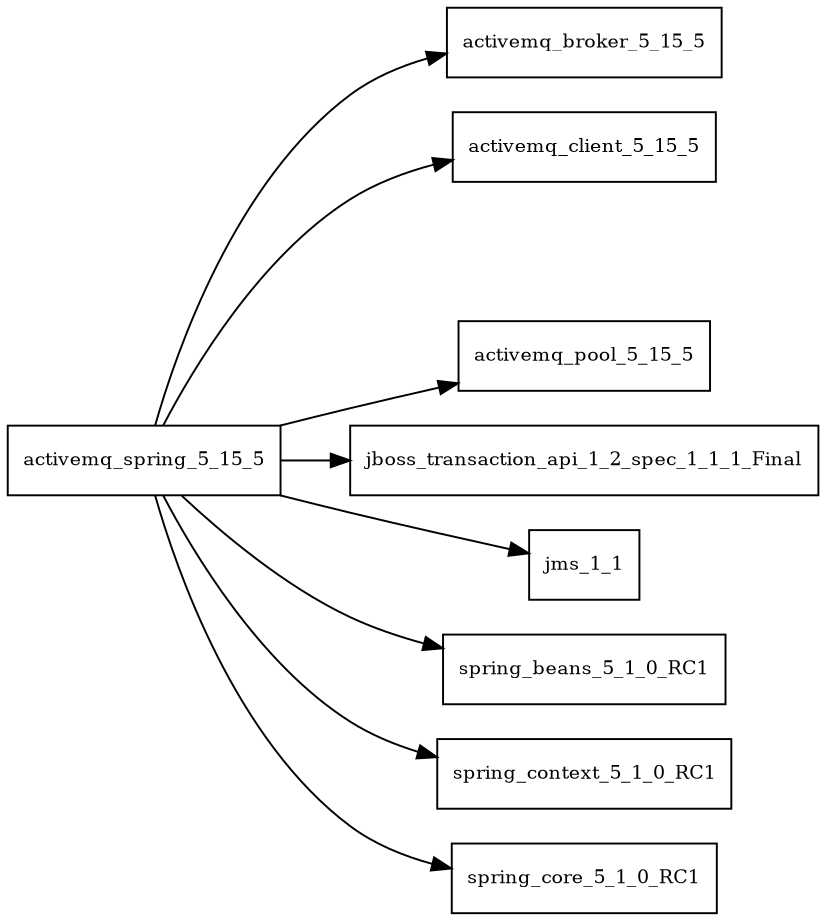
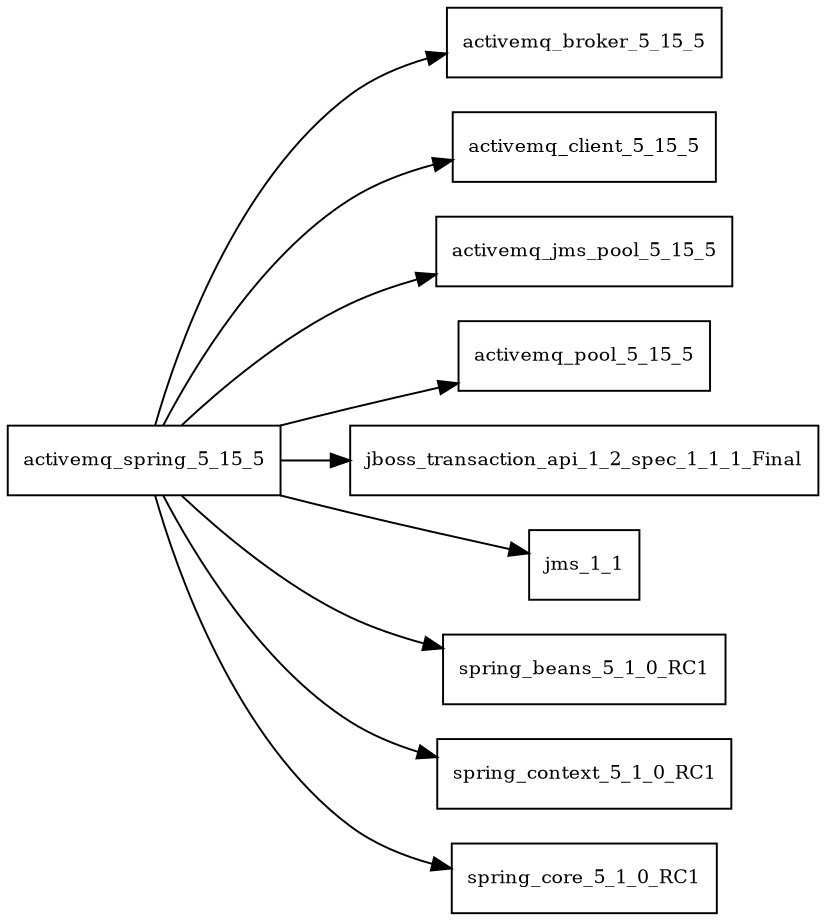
none -> (584, 252)
